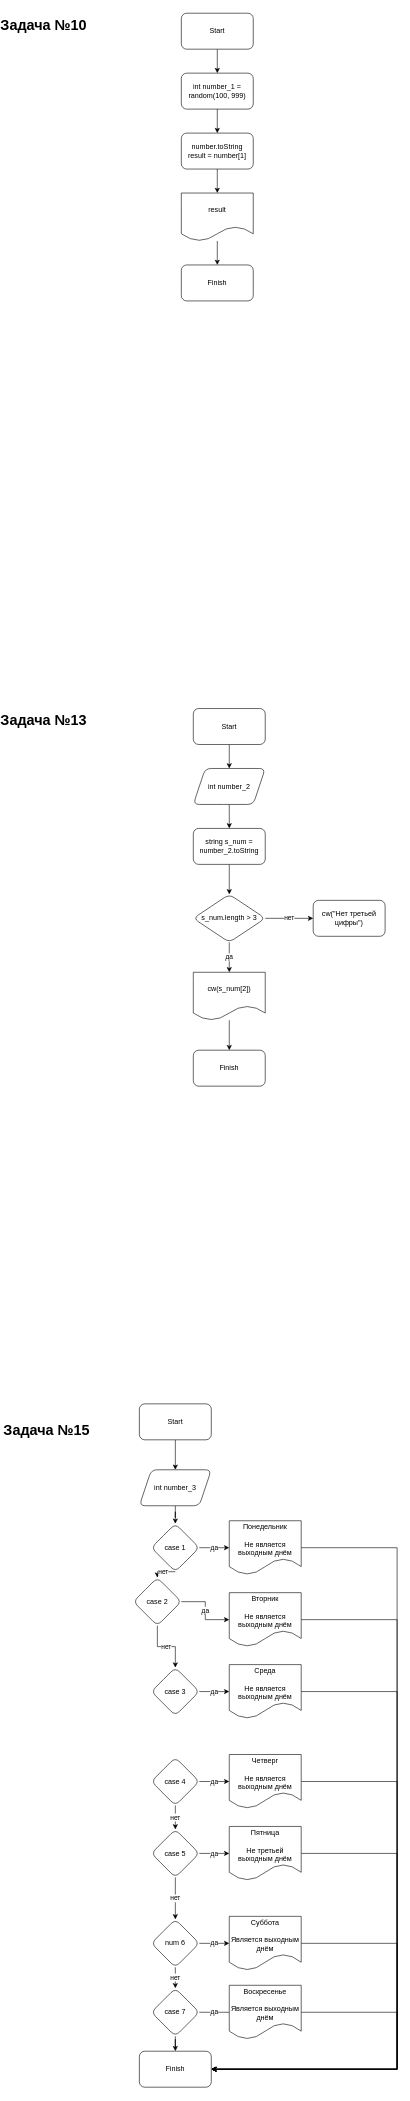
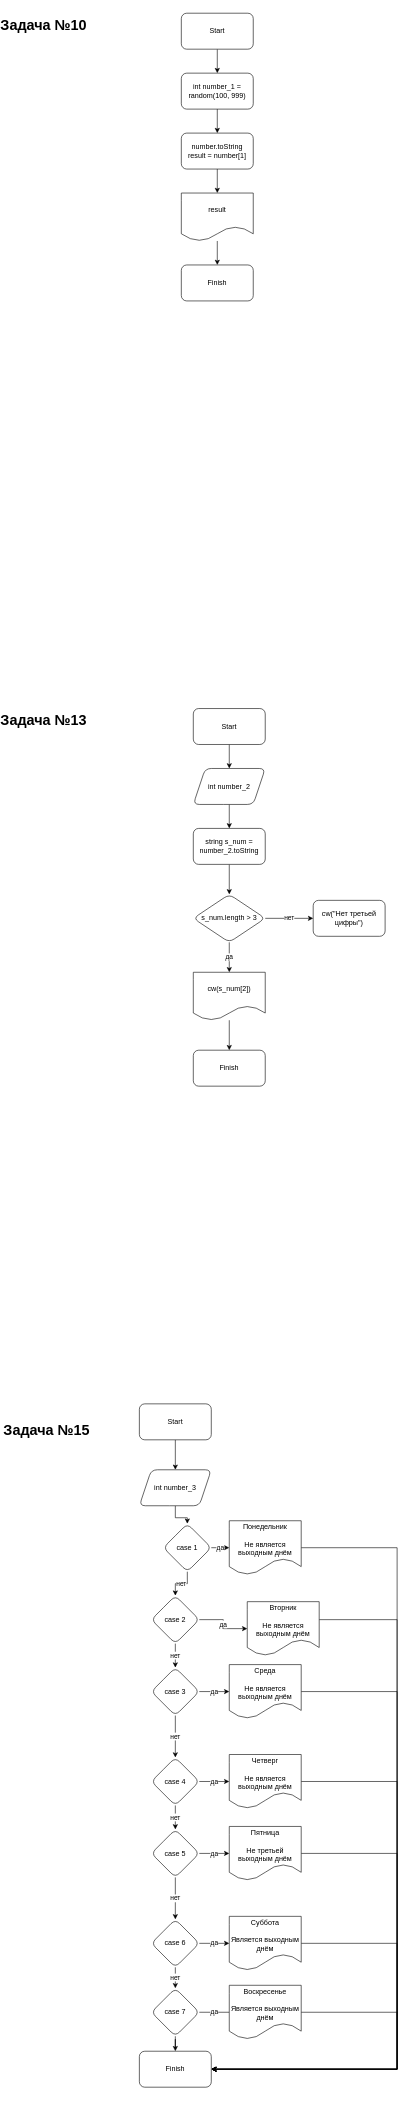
(176, 1548) -> (188, 1548)
(158, 1602) -> (176, 1620)
(266, 1620) -> (284, 1629)
none -> (176, 1736)
(176, 1944) -> (176, 1944)
